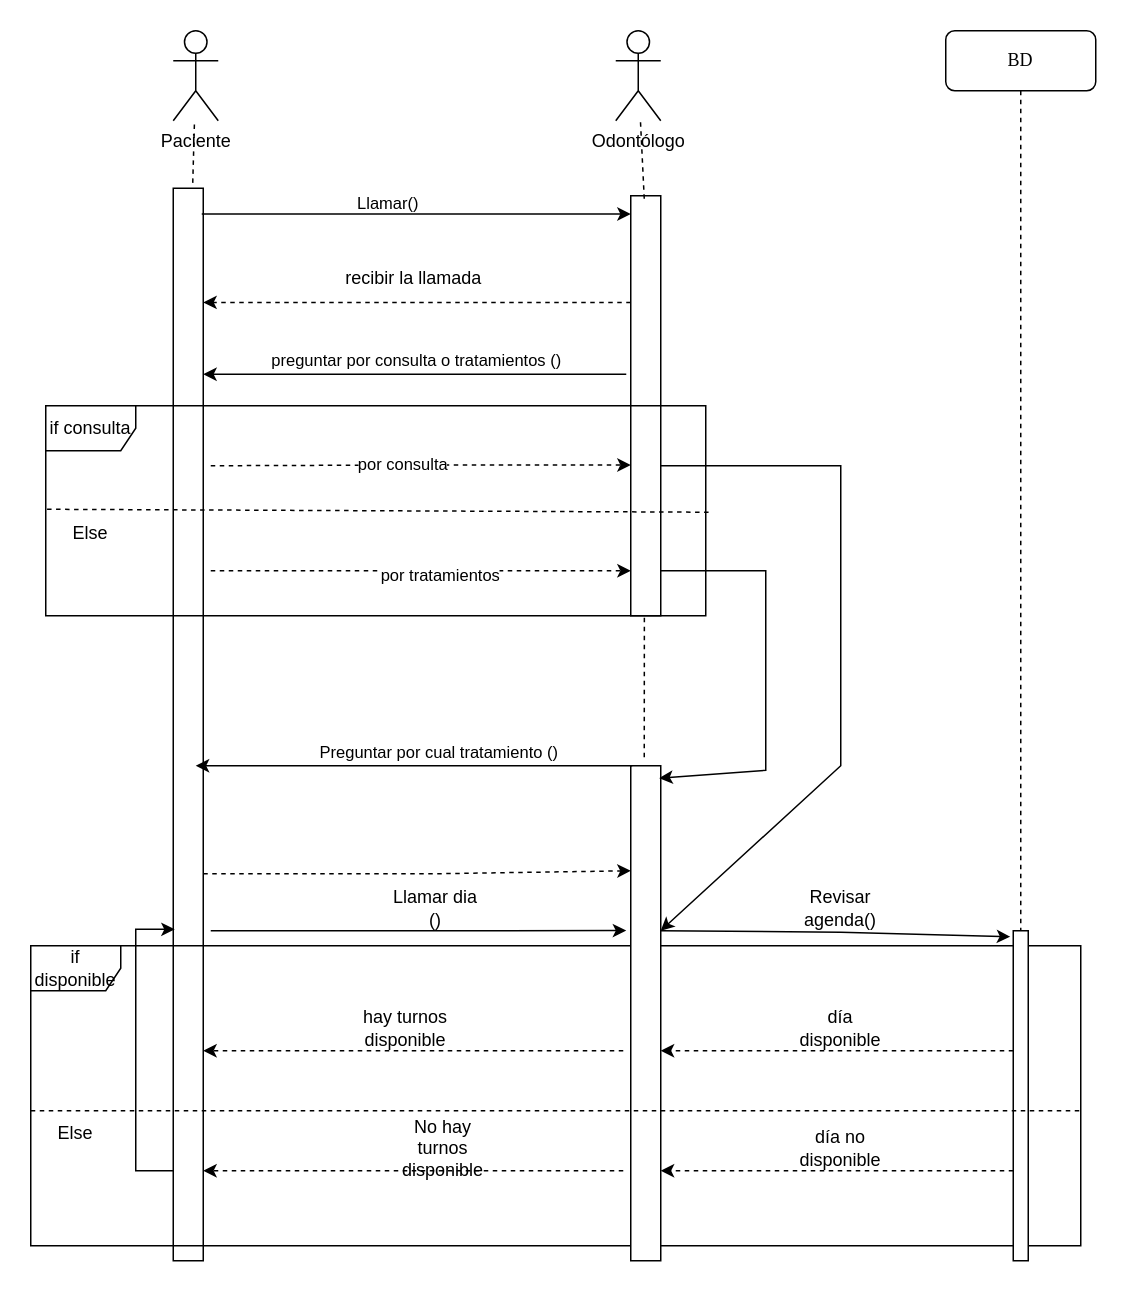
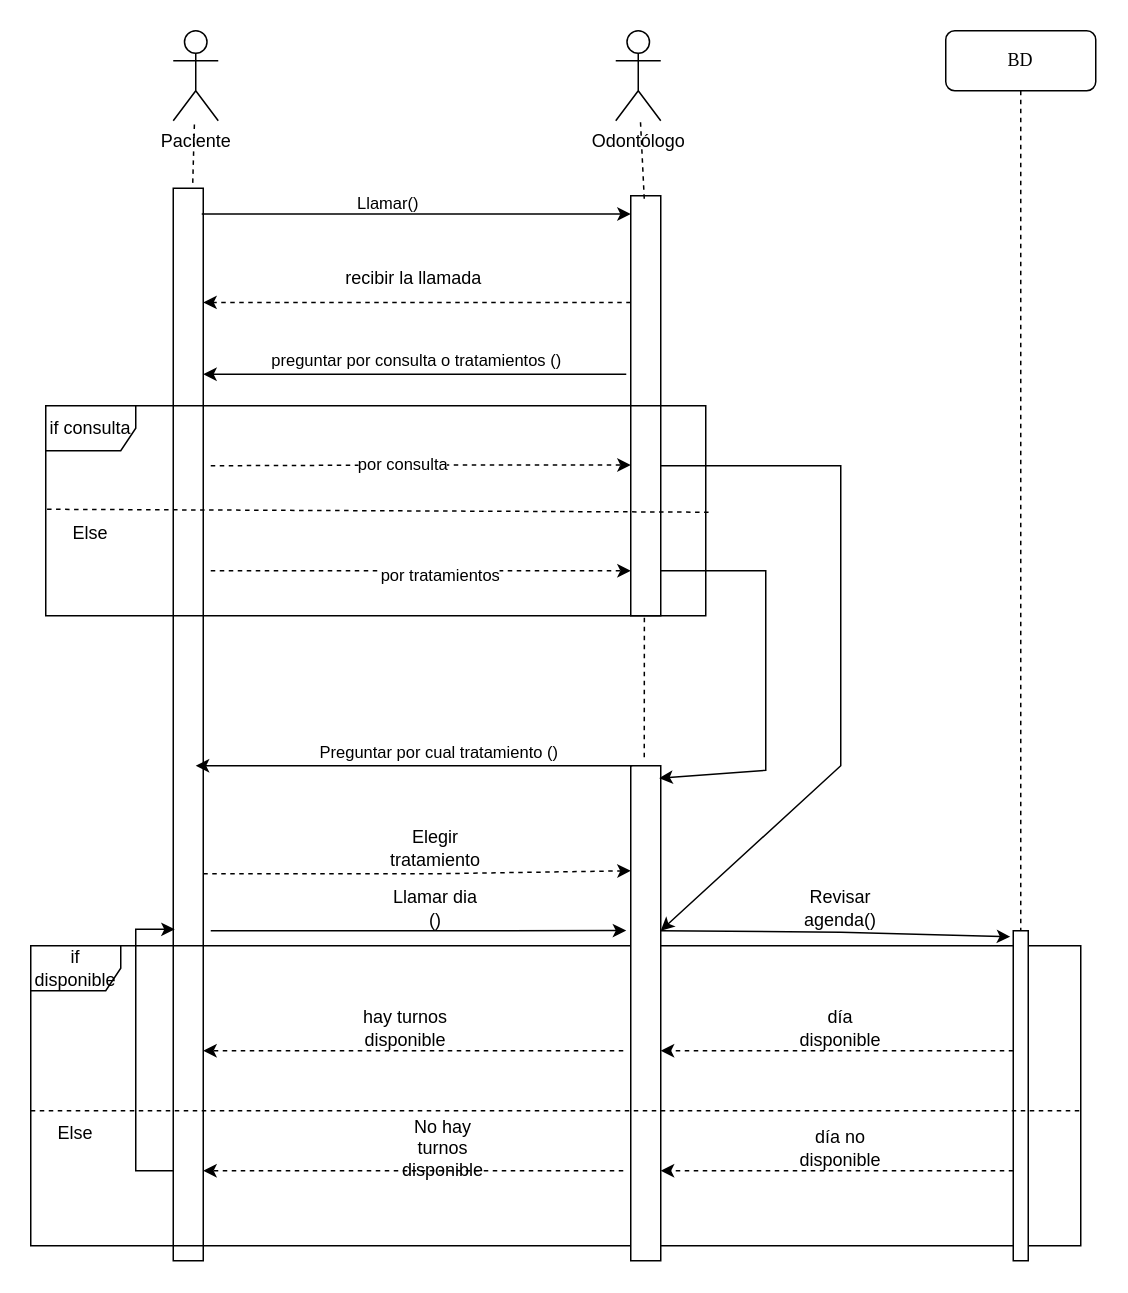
none -> (436, 848)
